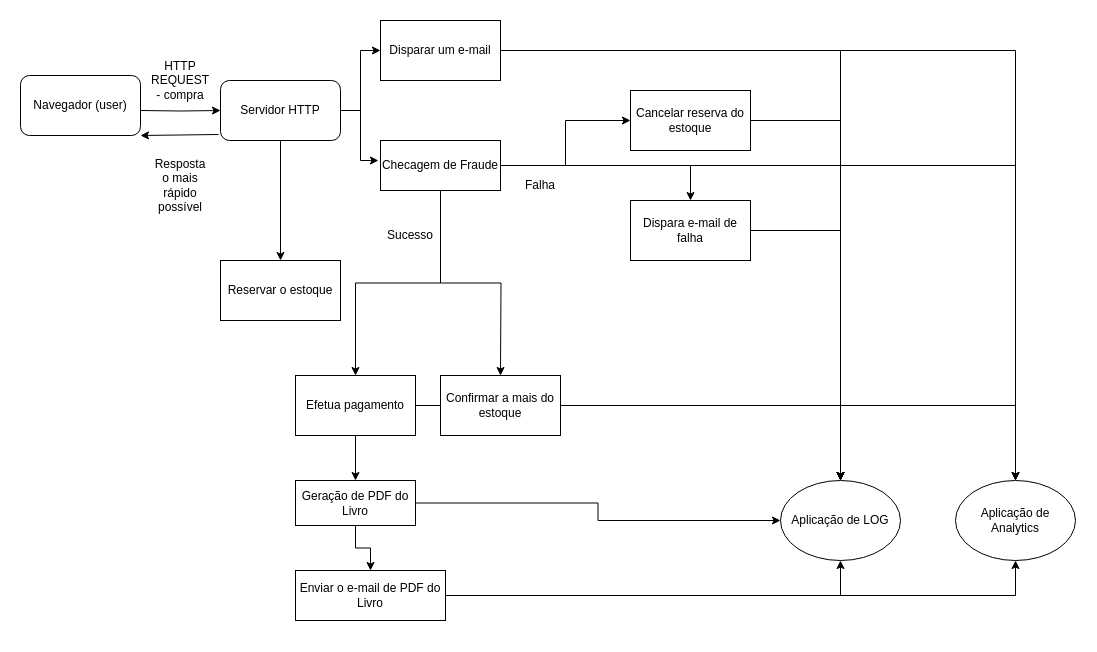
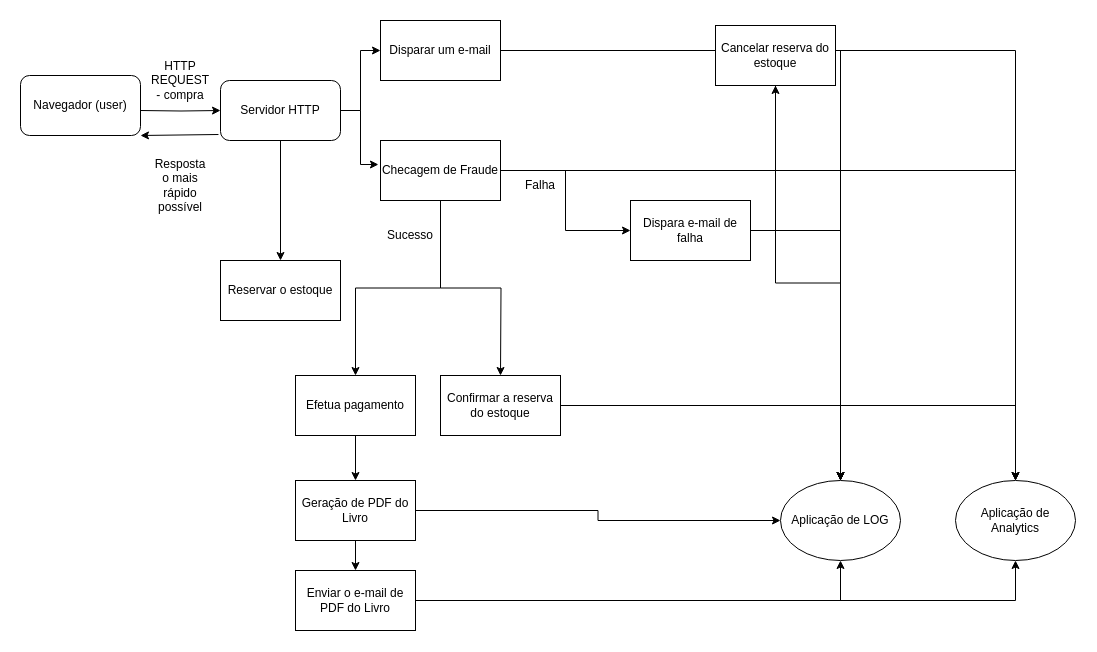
(691, 121) -> (776, 56)
(441, 166) -> (441, 171)
(428, 406) -> none
(501, 406) -> (501, 406)
(356, 503) -> (356, 511)
(371, 596) -> (356, 601)
